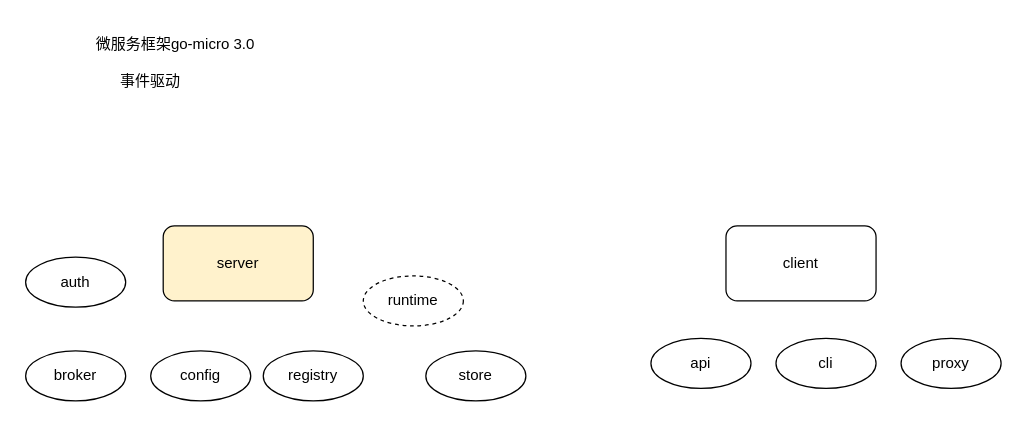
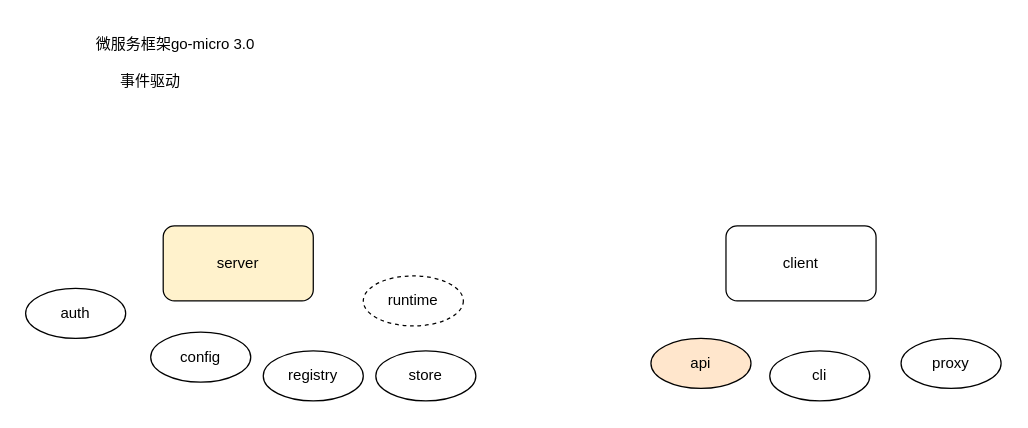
(76, 282) -> (76, 313)
(701, 363) -> (701, 363)
(826, 363) -> (819, 376)
(76, 376) -> none
(201, 376) -> (201, 357)
(476, 376) -> (426, 376)
